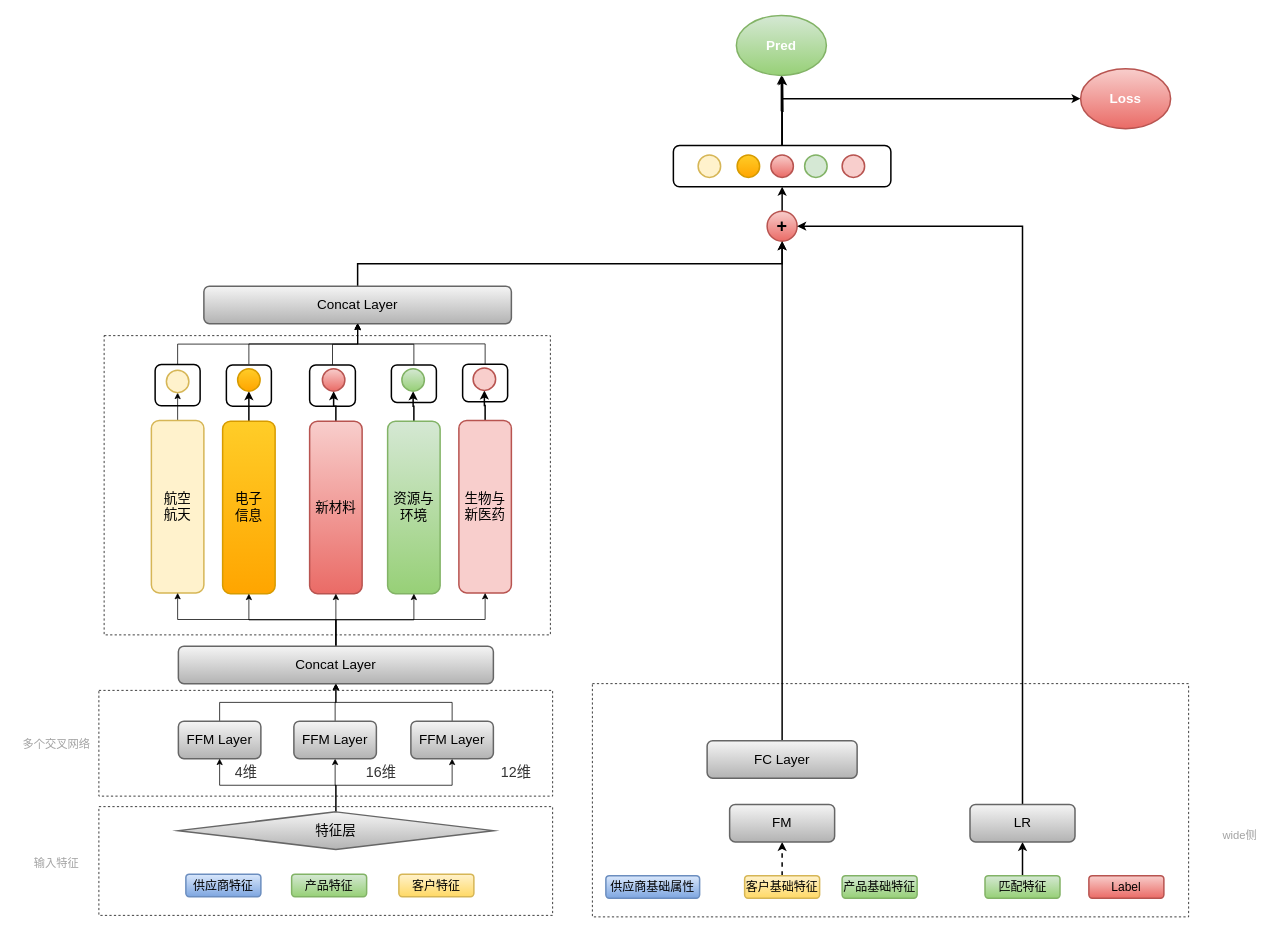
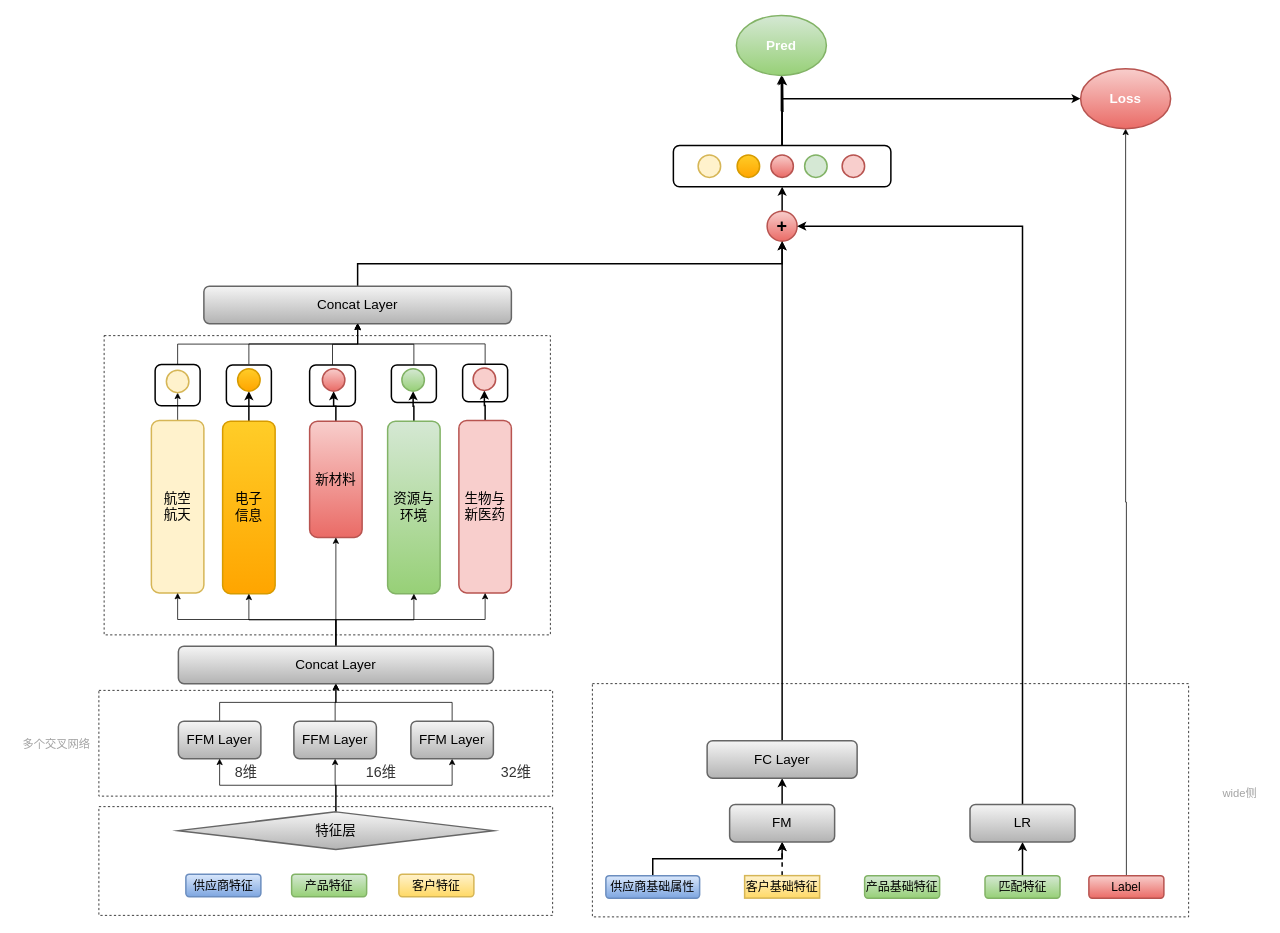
none -> (1126, 504)
(336, 507) -> (336, 479)
(246, 773) -> (246, 773)
(516, 773) -> (516, 773)
none -> (782, 794)
(1239, 834) -> (1239, 793)
none -> (708, 859)
(56, 863) -> none
(782, 887) -> (782, 887)
(879, 887) -> (902, 887)
